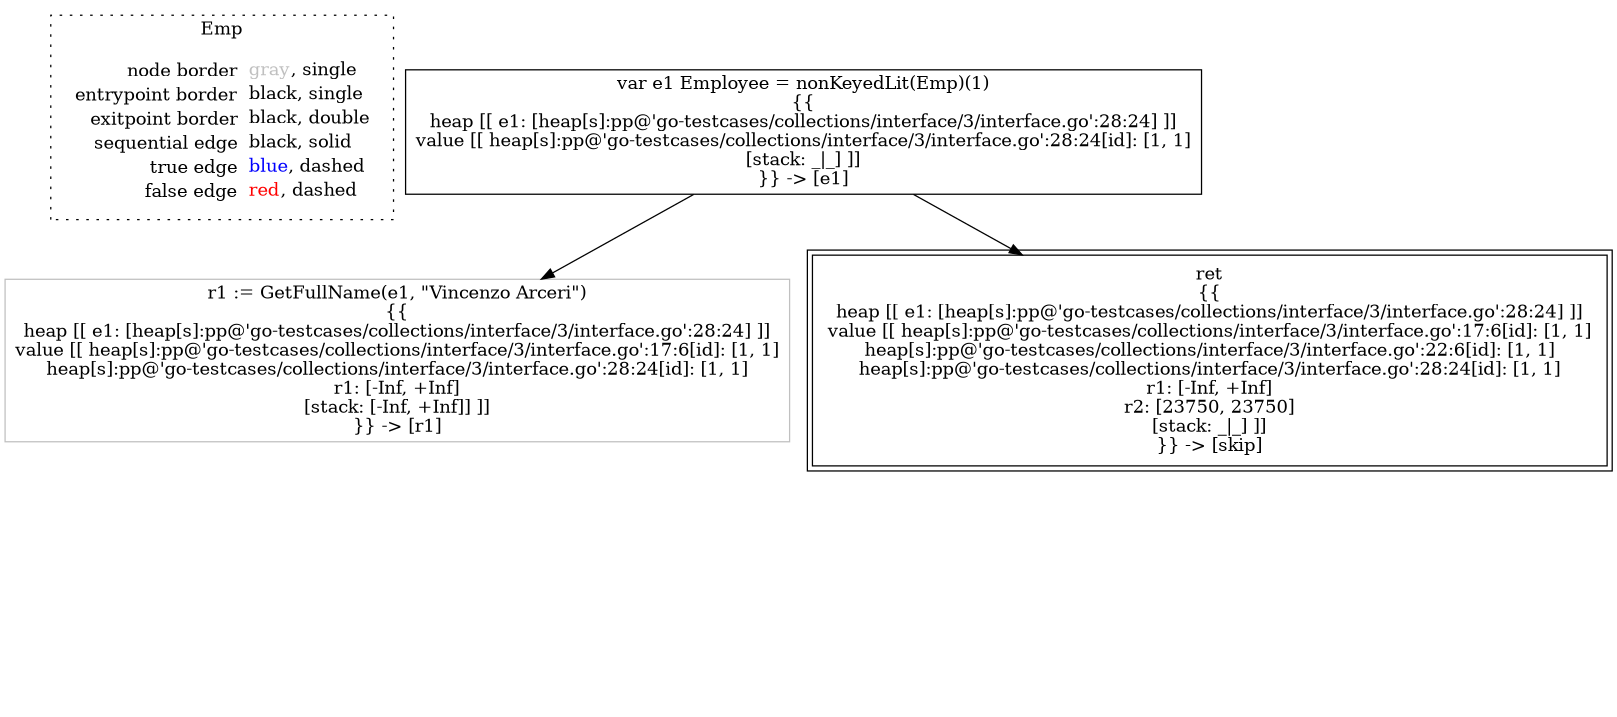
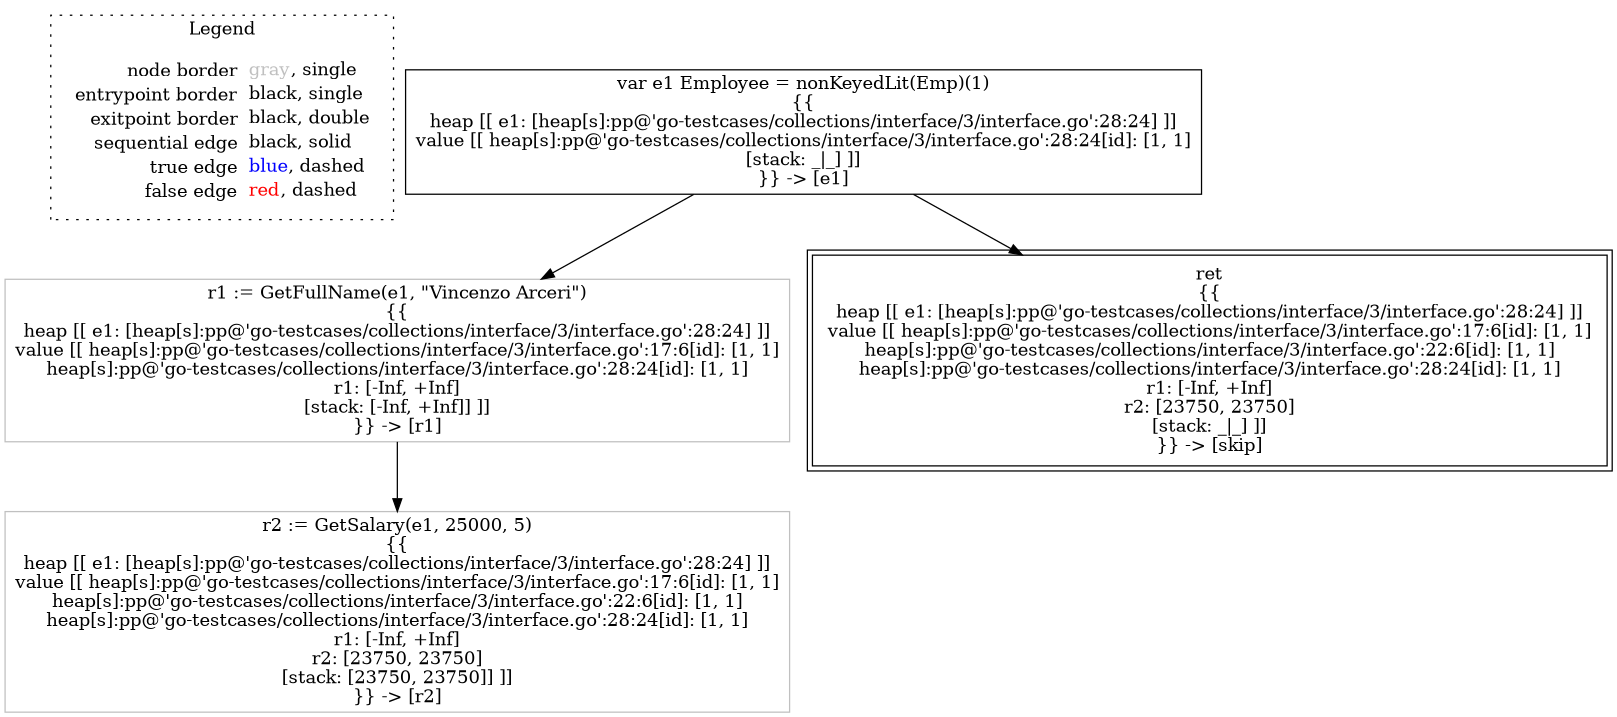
(222, 30) -> (222, 30)
none -> (397, 612)
